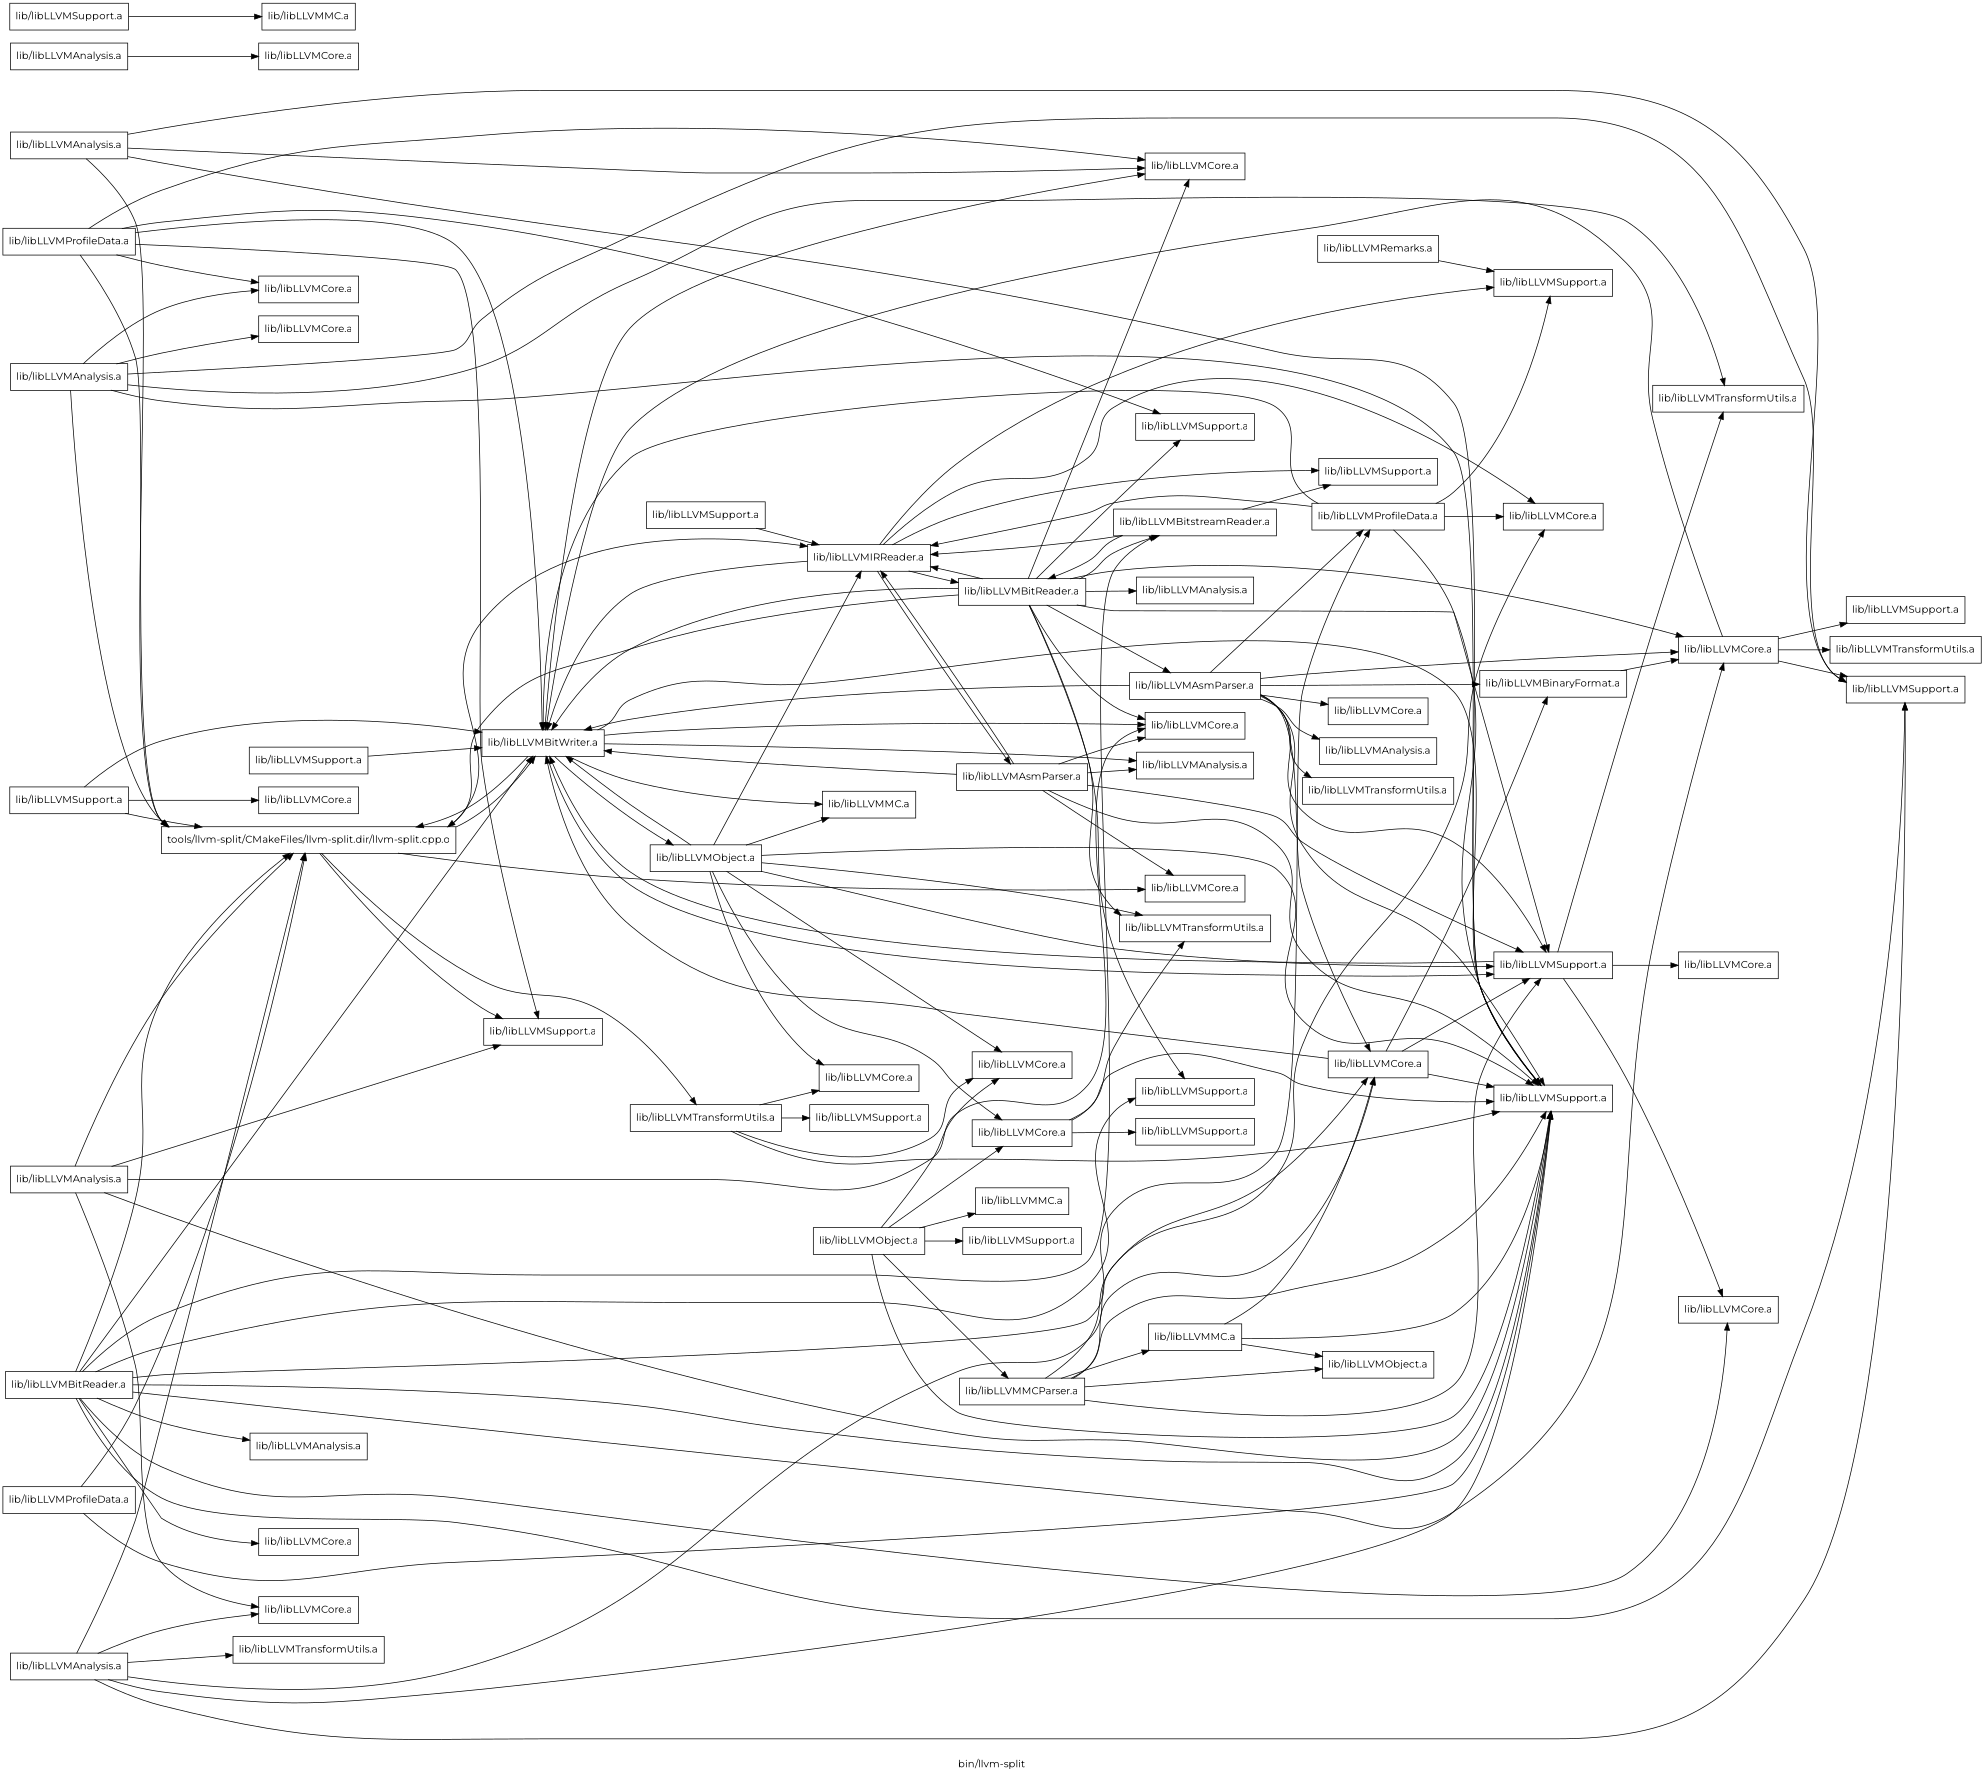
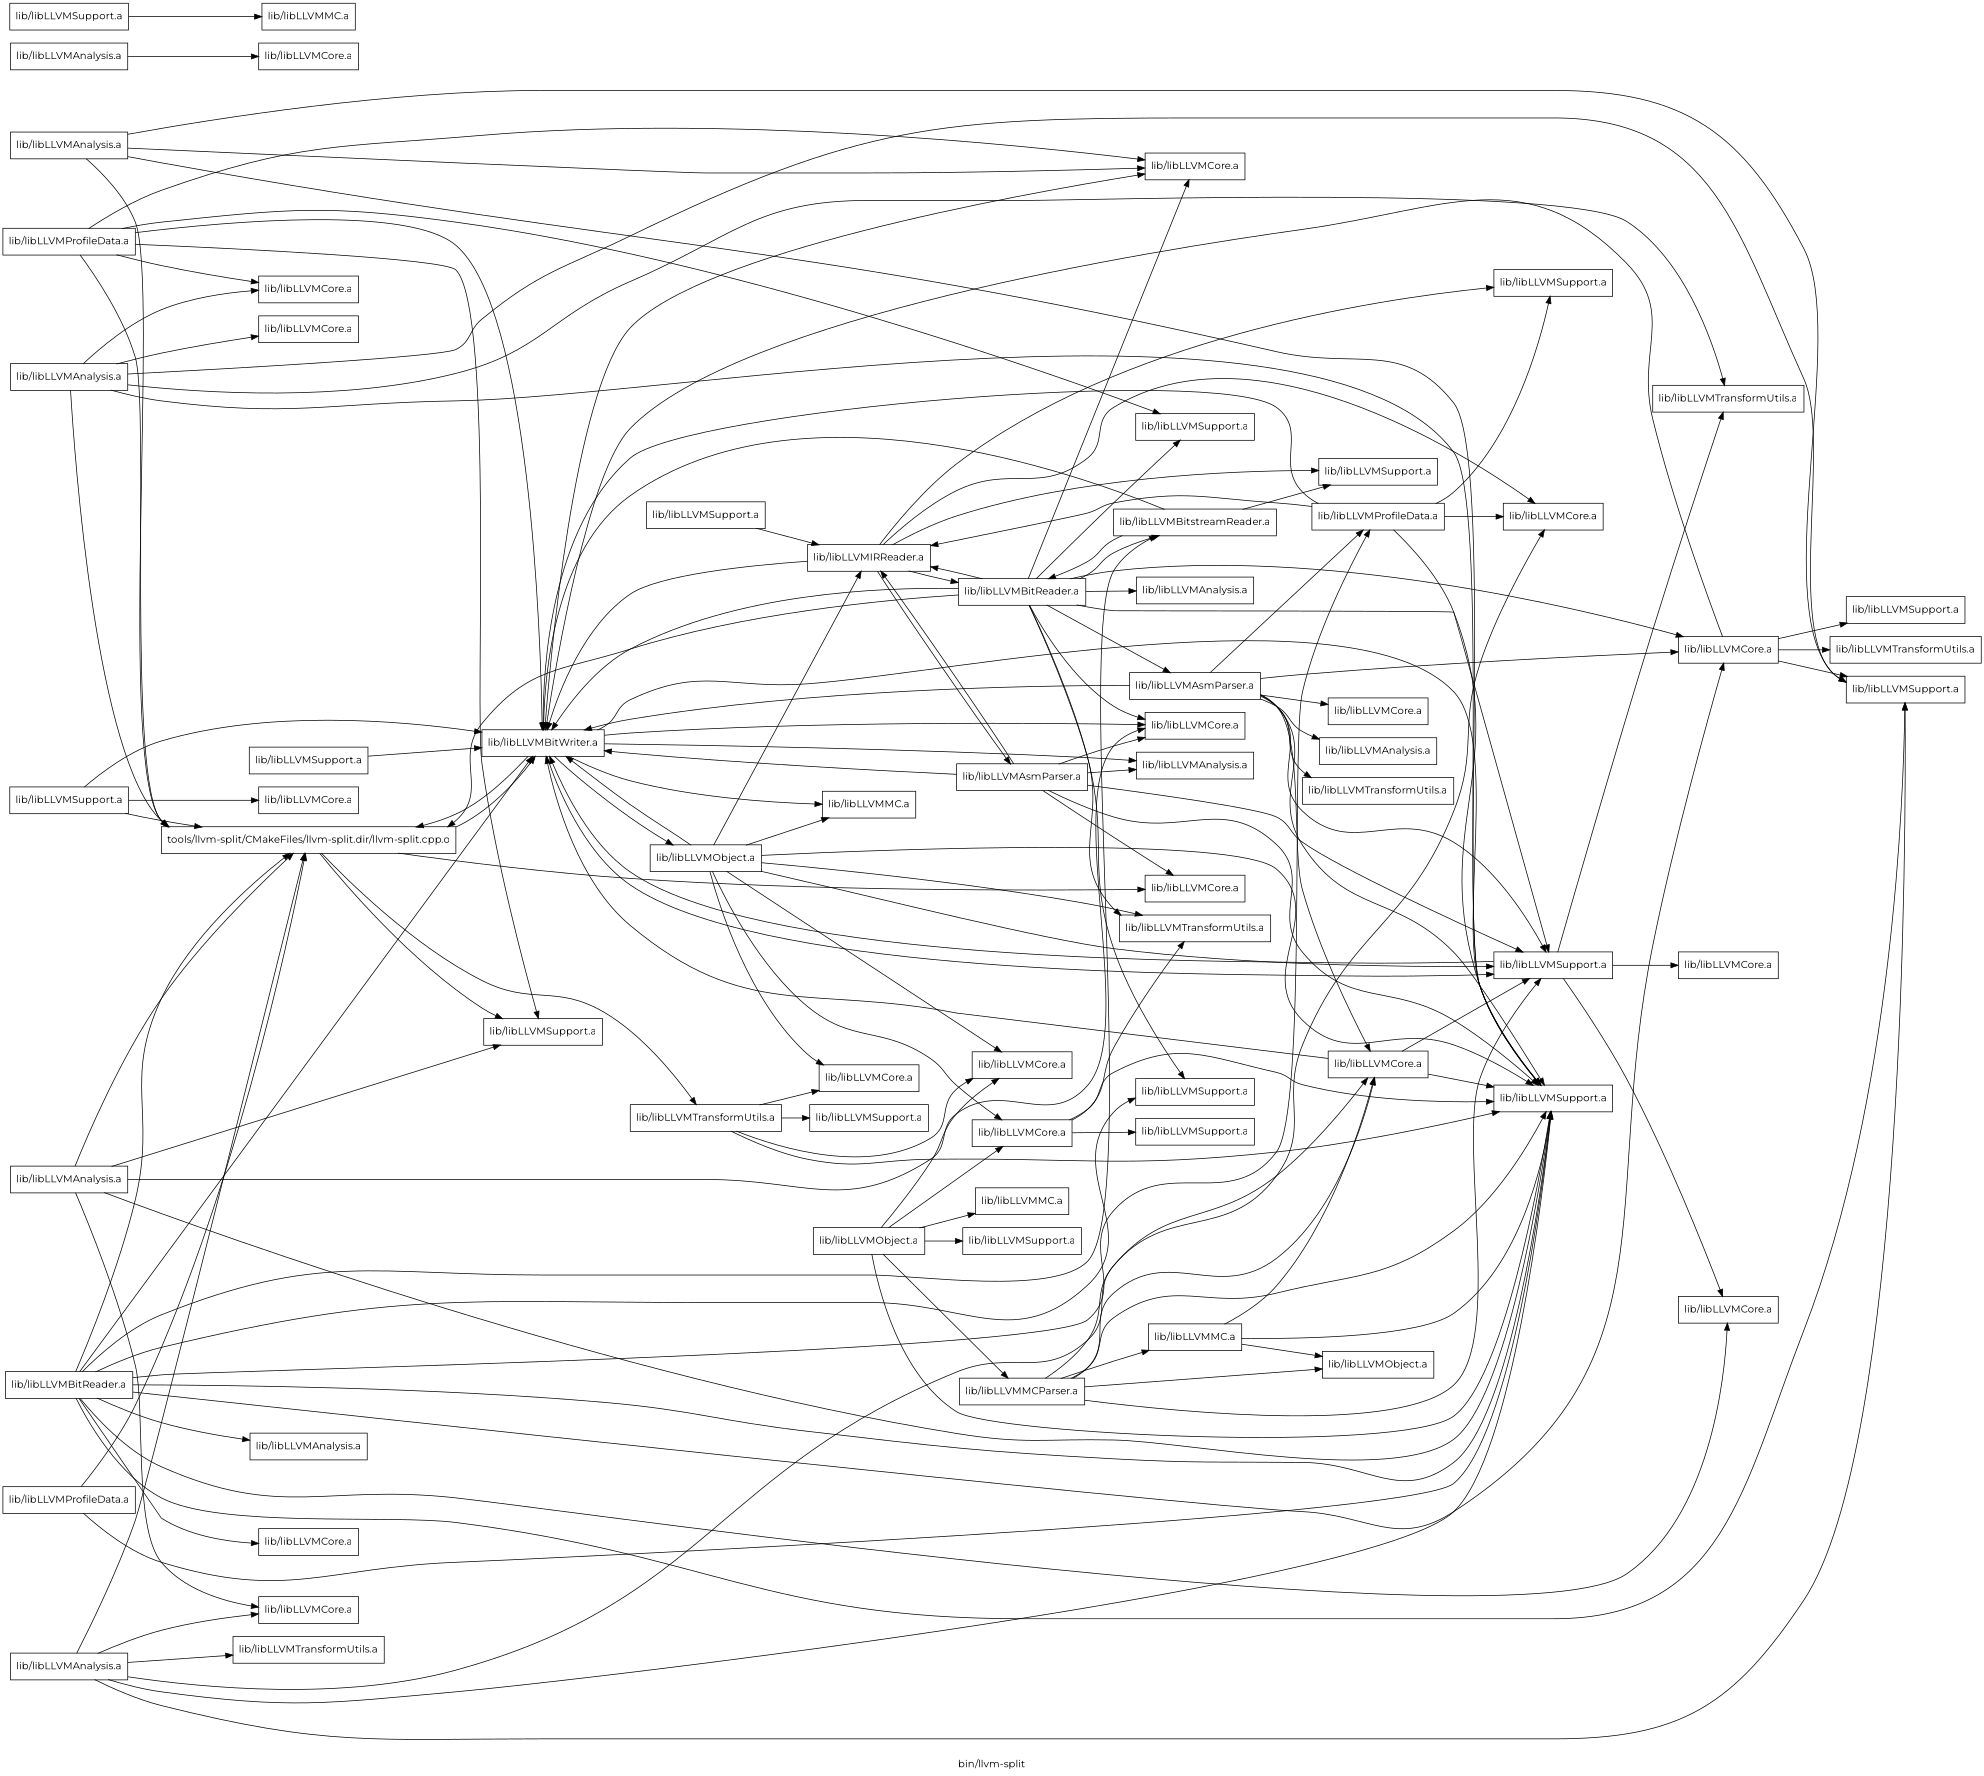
(1378, 249) -> none
(1031, 547) -> (772, 442)
(528, 583) -> none
(1553, 684) -> none
